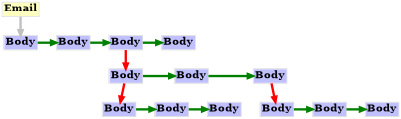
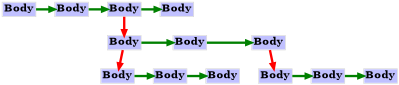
(21, 9) -> none
